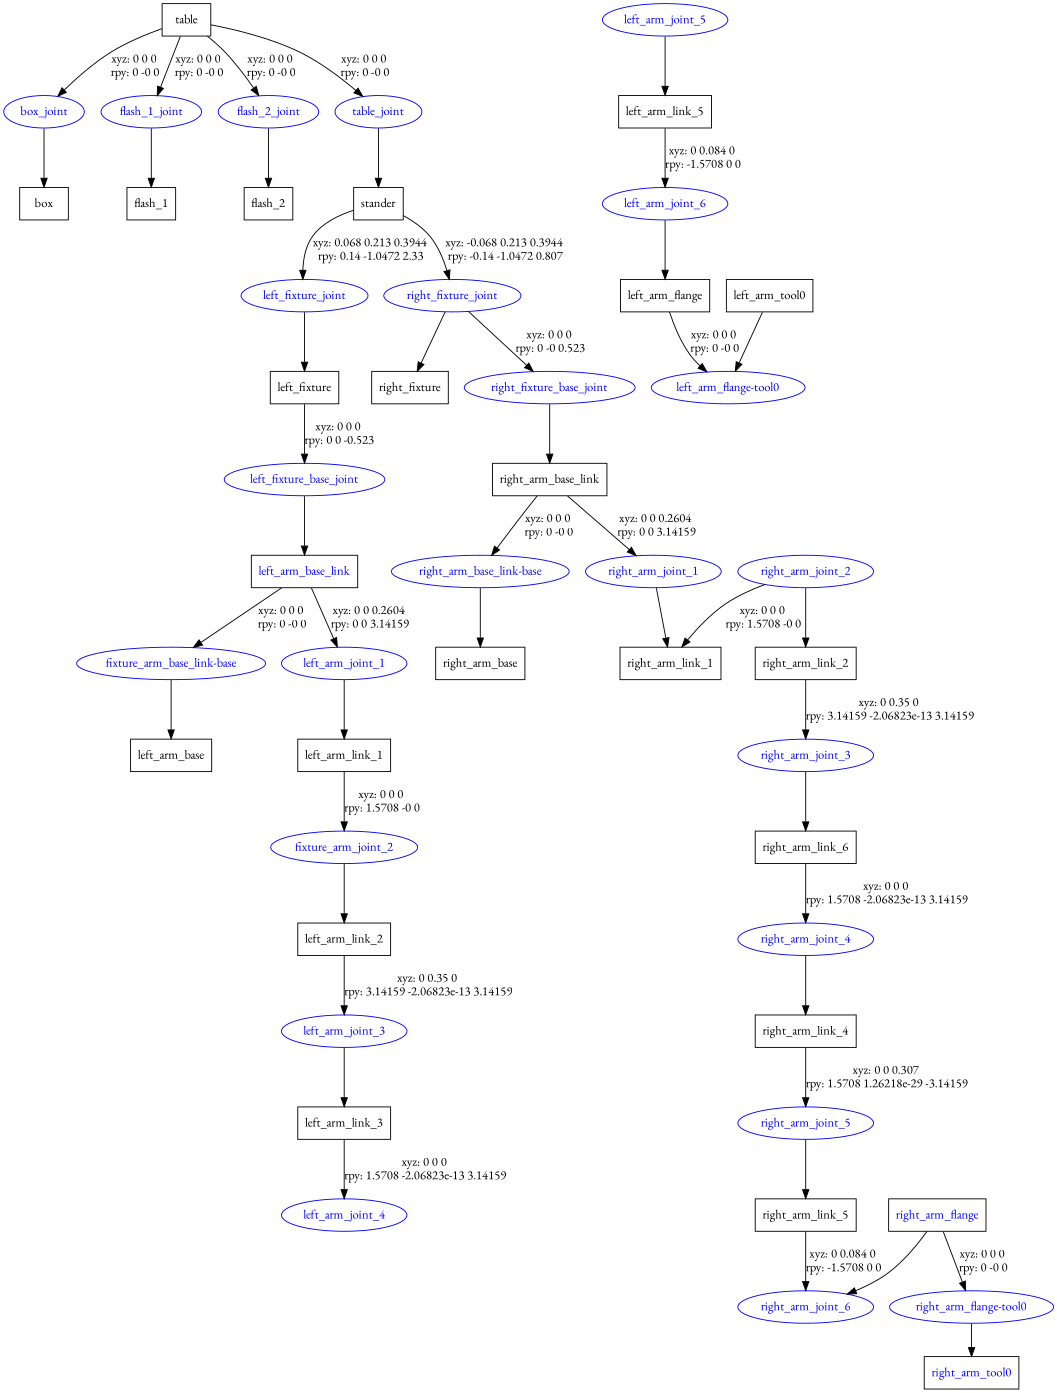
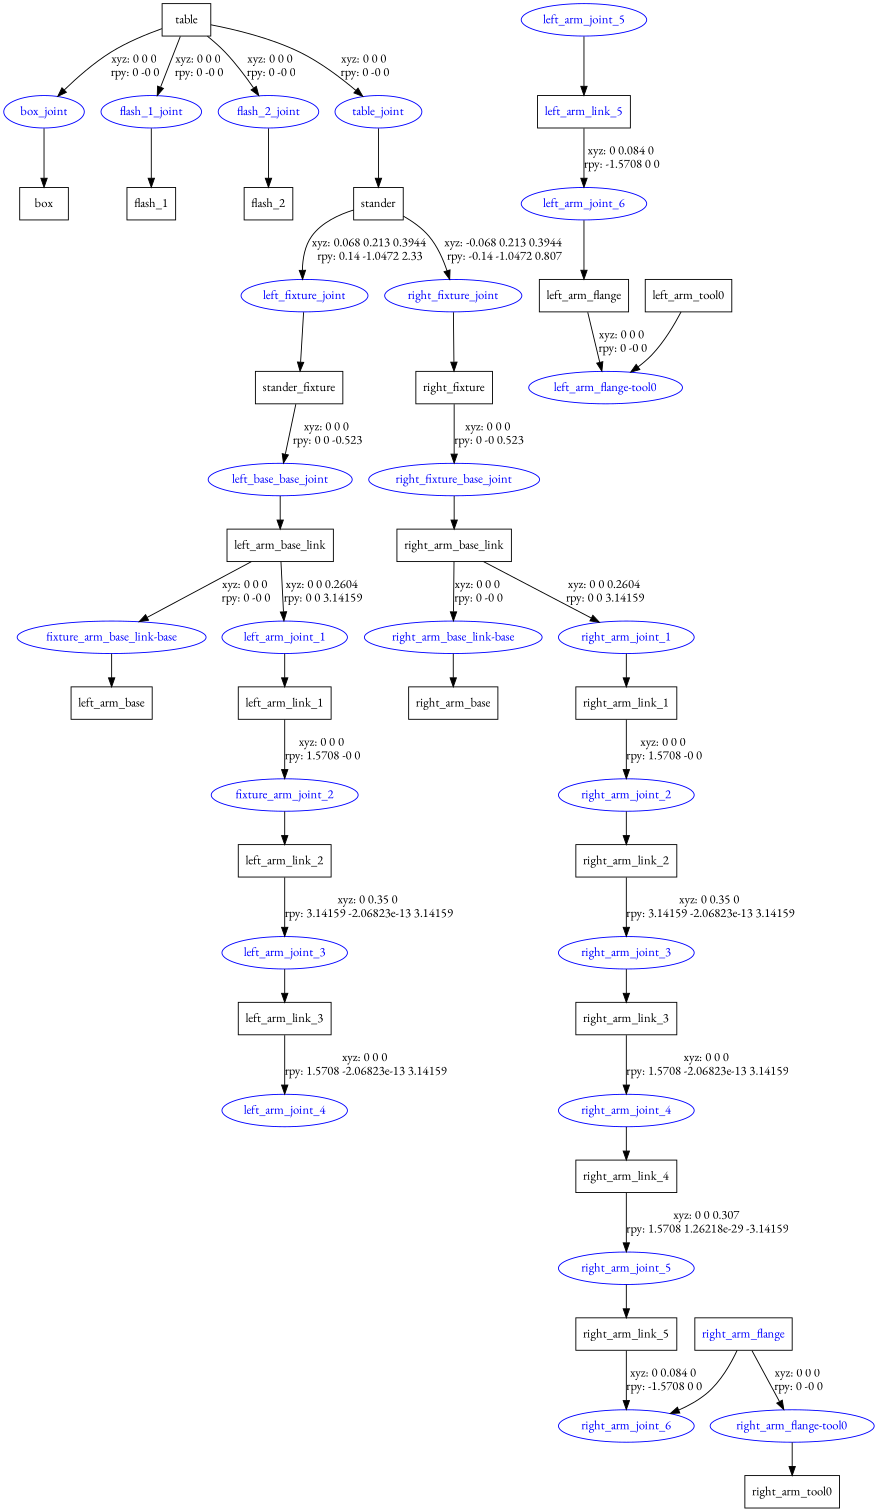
(665, 112) -> (584, 112)
(497, 338) -> (454, 429)
(305, 388) -> (299, 388)
(305, 480) -> (280, 480)
(305, 571) -> (280, 545)
(722, 606) -> (626, 745)
(806, 847) -> (626, 1019)
(972, 1373) -> (792, 1492)
